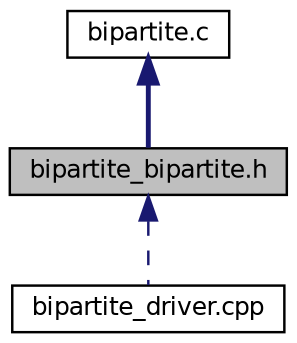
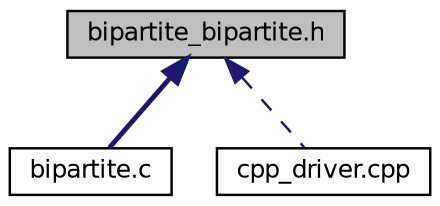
(148, 116) -> (140, 113)
(148, 309) -> (324, 172)
